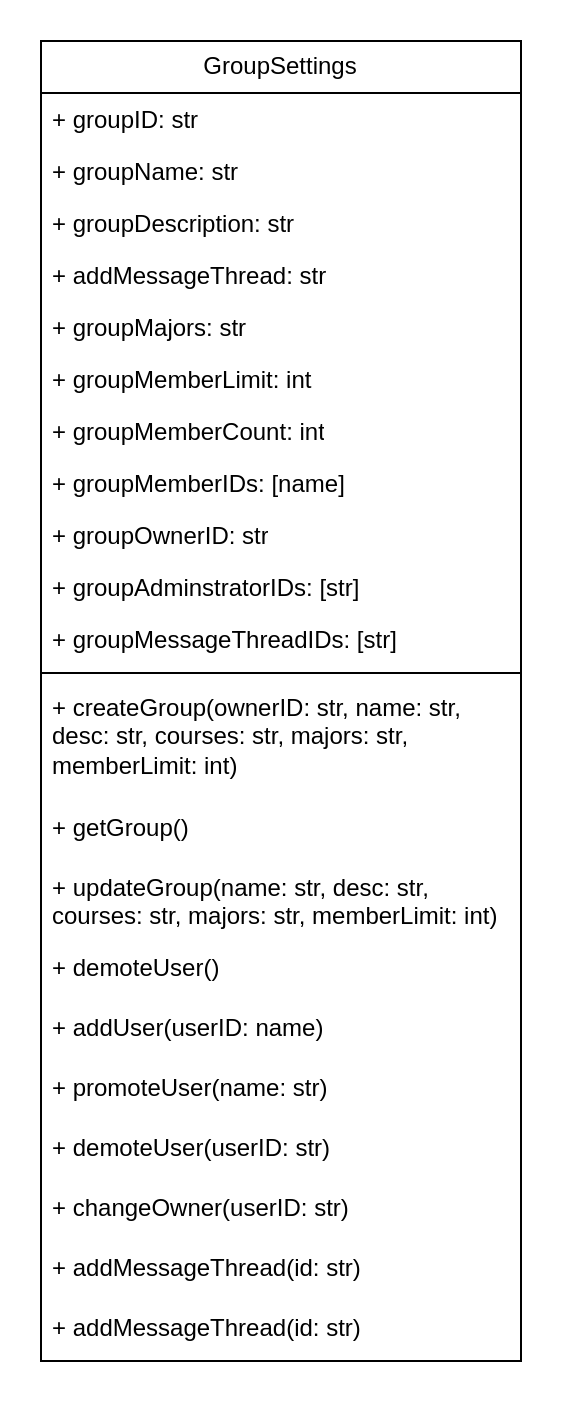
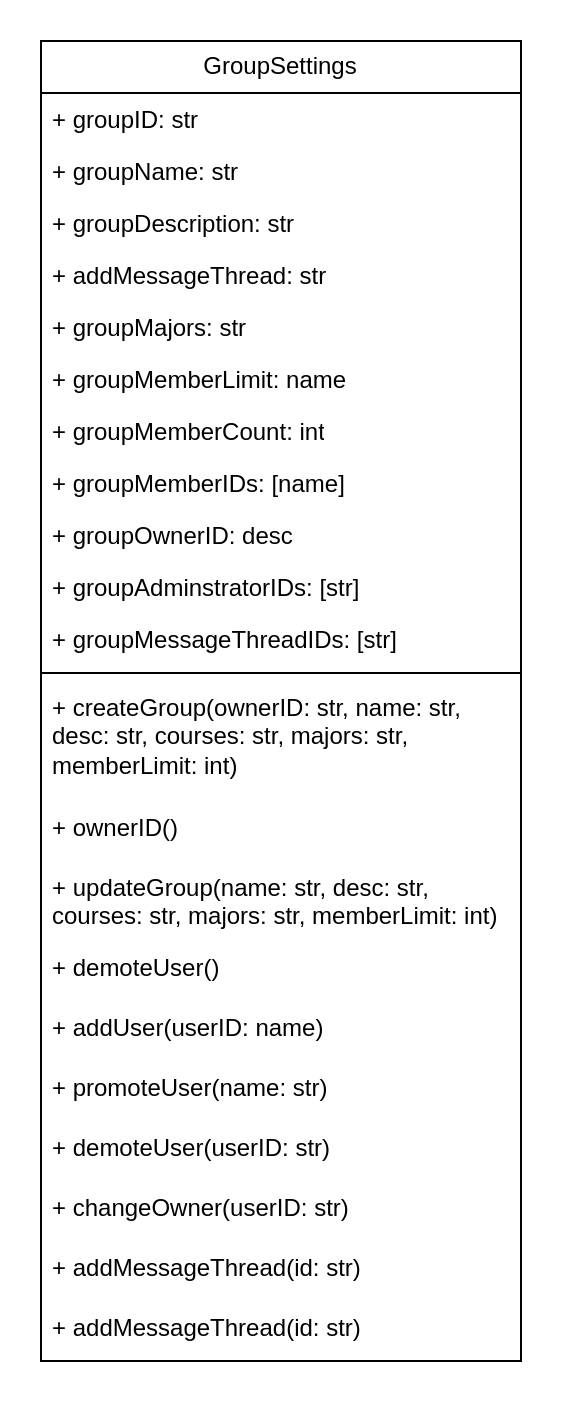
(189, 381) -> (199, 381)
(171, 537) -> (178, 537)
(131, 829) -> (124, 829)
